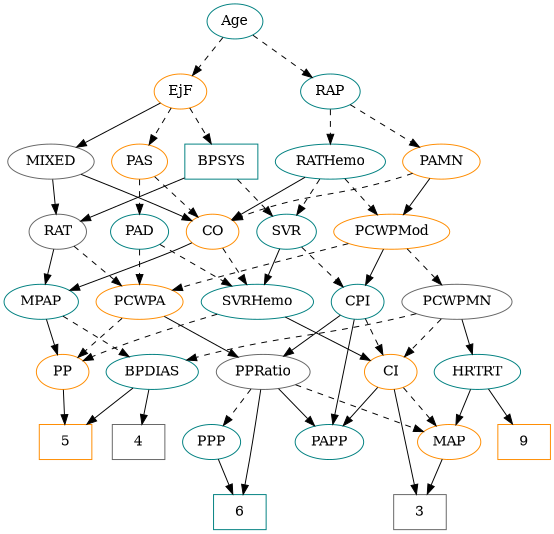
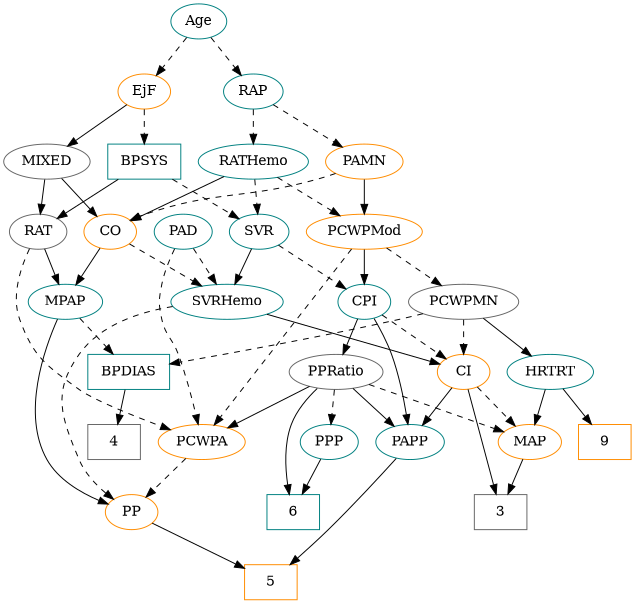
(140, 162) -> none
(197, 334) -> (273, 405)
(152, 372) -> (129, 372)
(114, 403) -> (348, 510)
